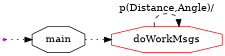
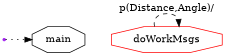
(95, 40) -> none
